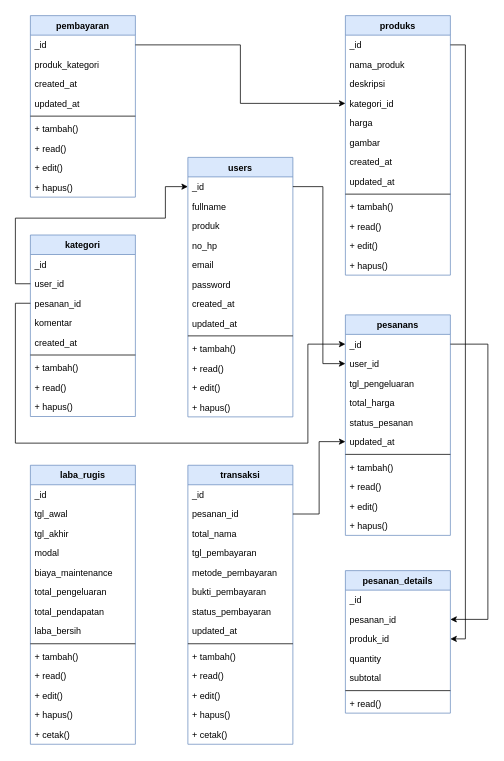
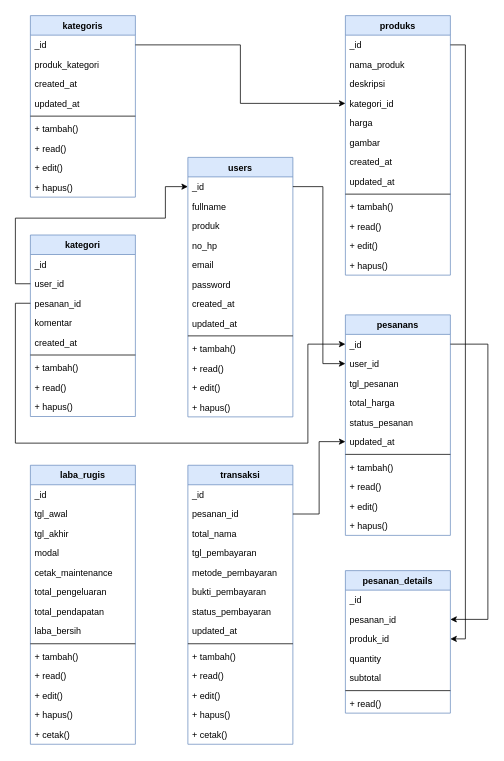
(83, 26) -> (83, 26)
(385, 383) -> (376, 383)
(75, 573) -> (76, 573)
